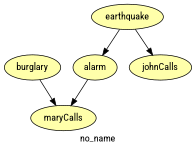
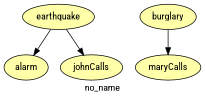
(81, 90) -> none
